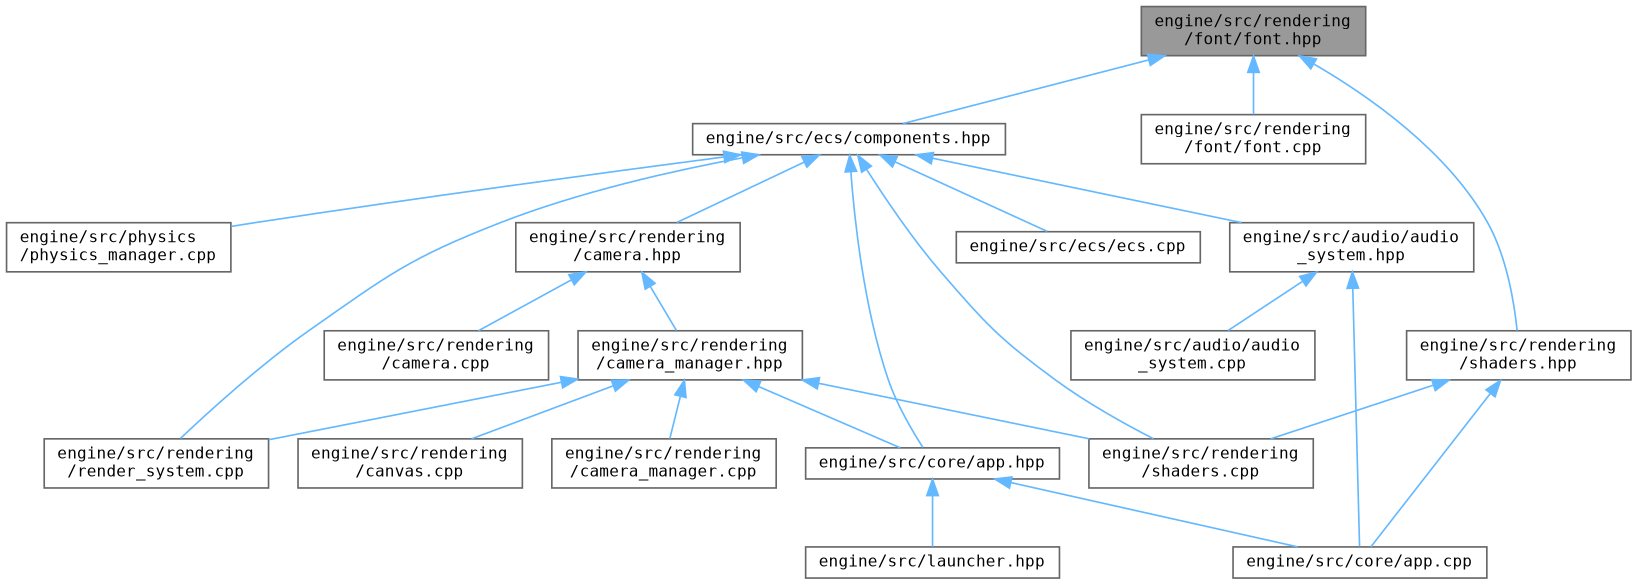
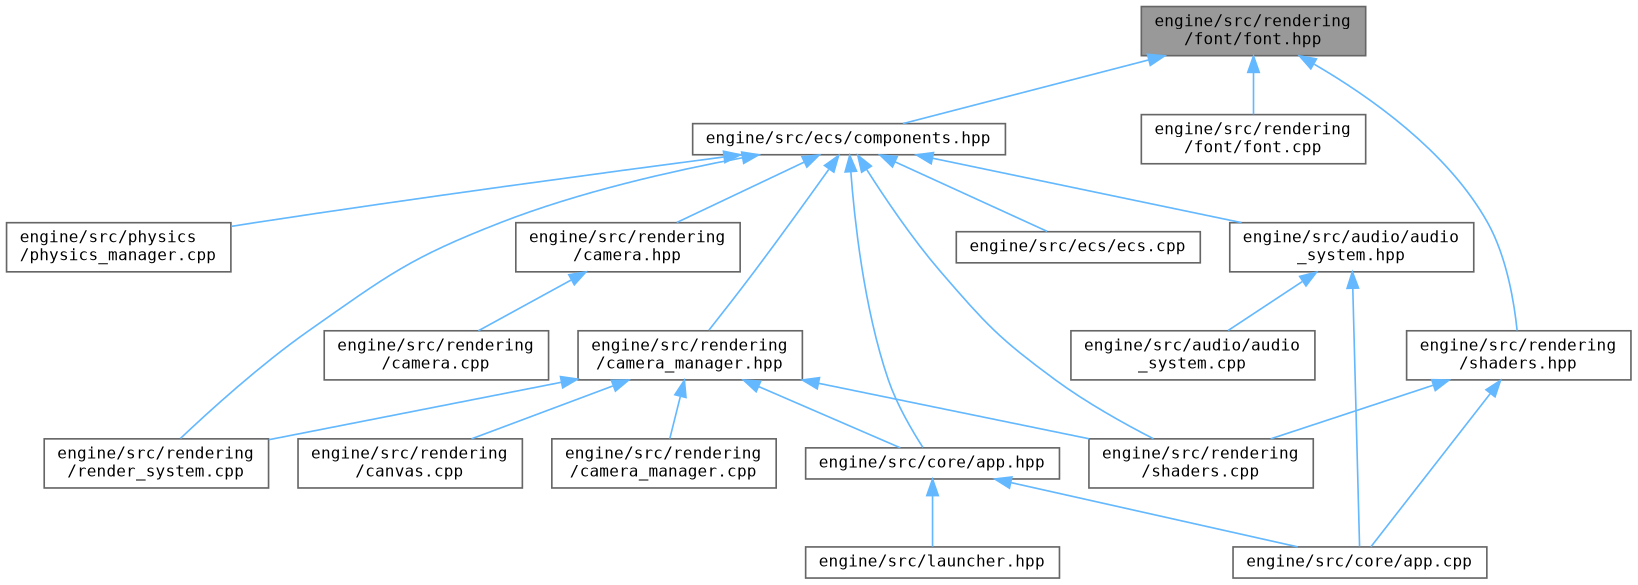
(663, 309) -> (770, 251)
